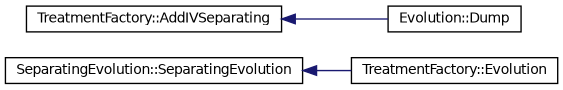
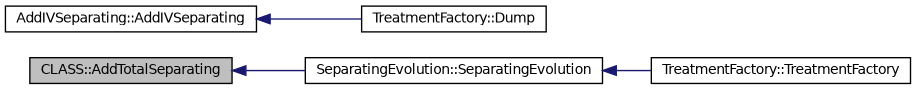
(154, 19) -> (131, 19)
(455, 19) -> (454, 19)
none -> (131, 71)
(455, 71) -> (781, 71)
